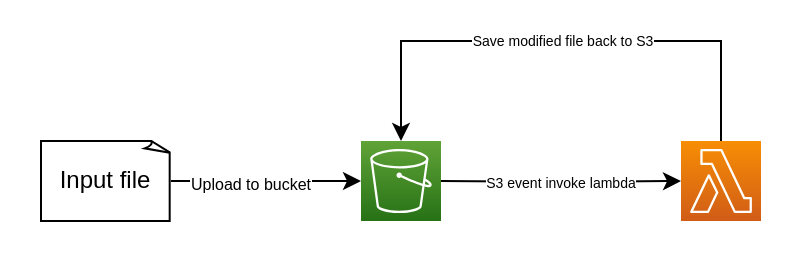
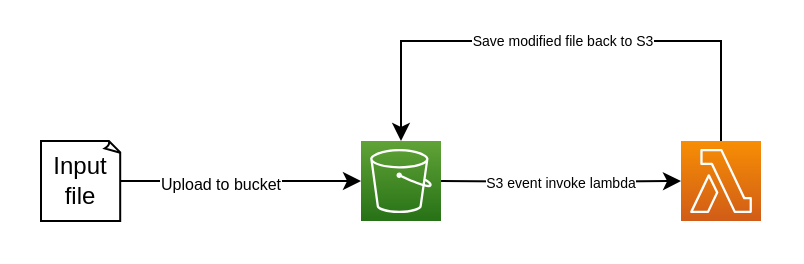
(106, 181) -> (81, 181)
